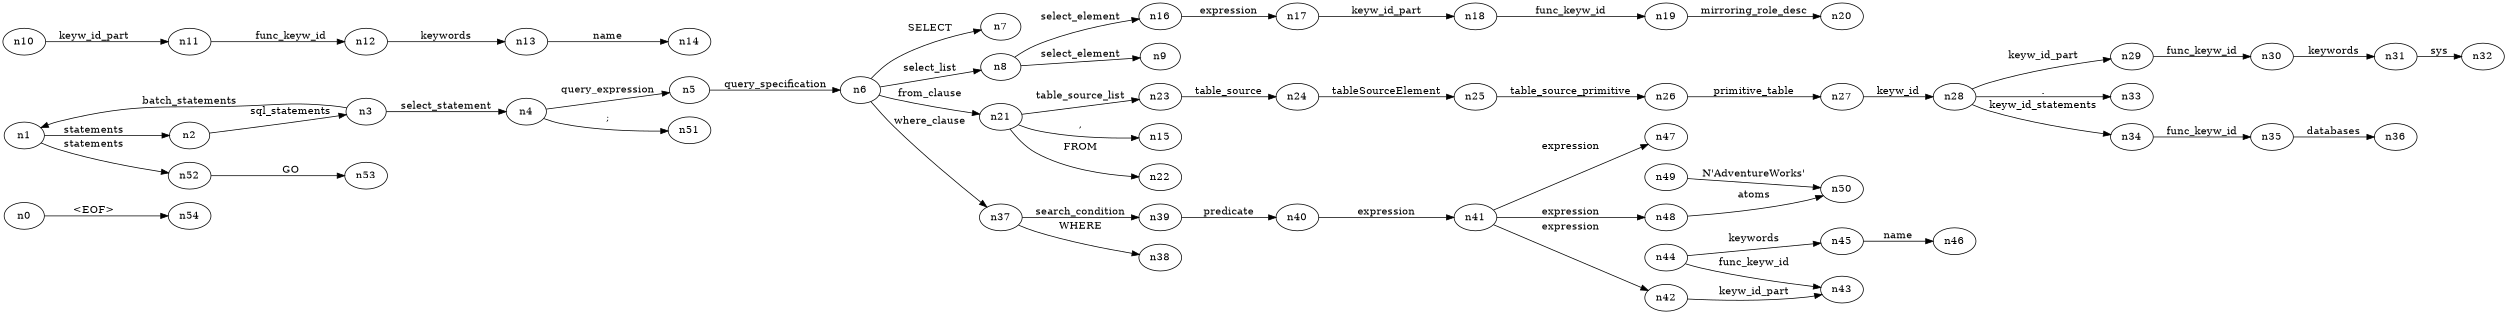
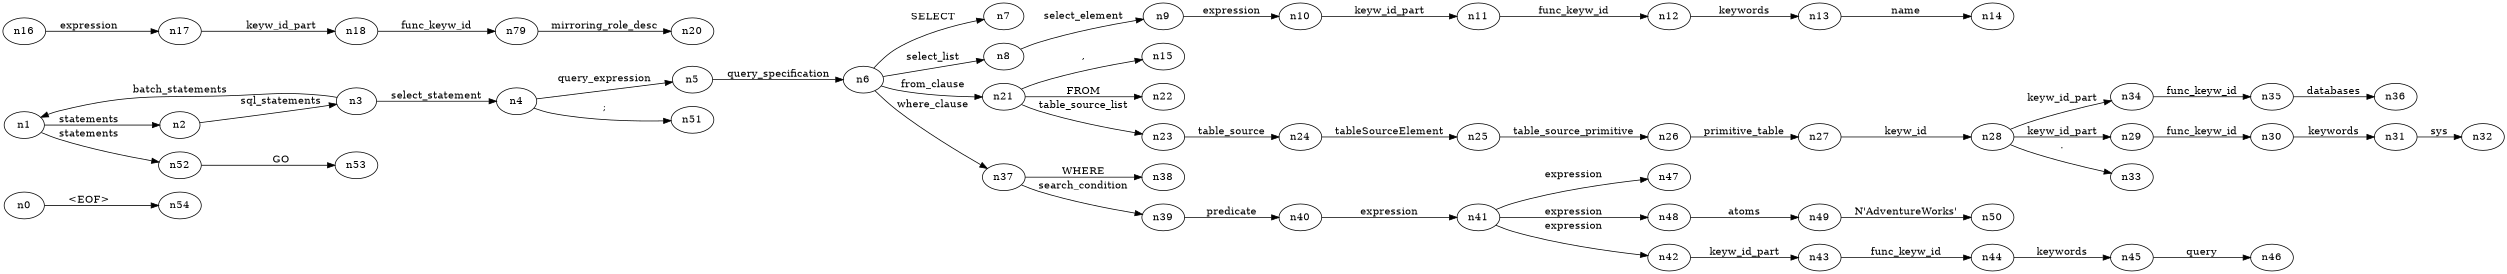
none -> (1227, 16)
(1666, 16) -> (517, 31)
(1071, 33) -> none
(2043, 105) -> (2062, 98)
(1752, 210) -> (1741, 217)
(1898, 236) -> (2202, 252)
(1749, 277) -> (1902, 258)
